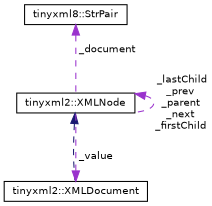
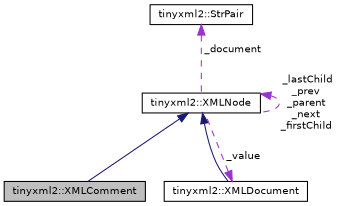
(76, 15) -> (201, 15)
(74, 153) -> (213, 154)
none -> (75, 191)
